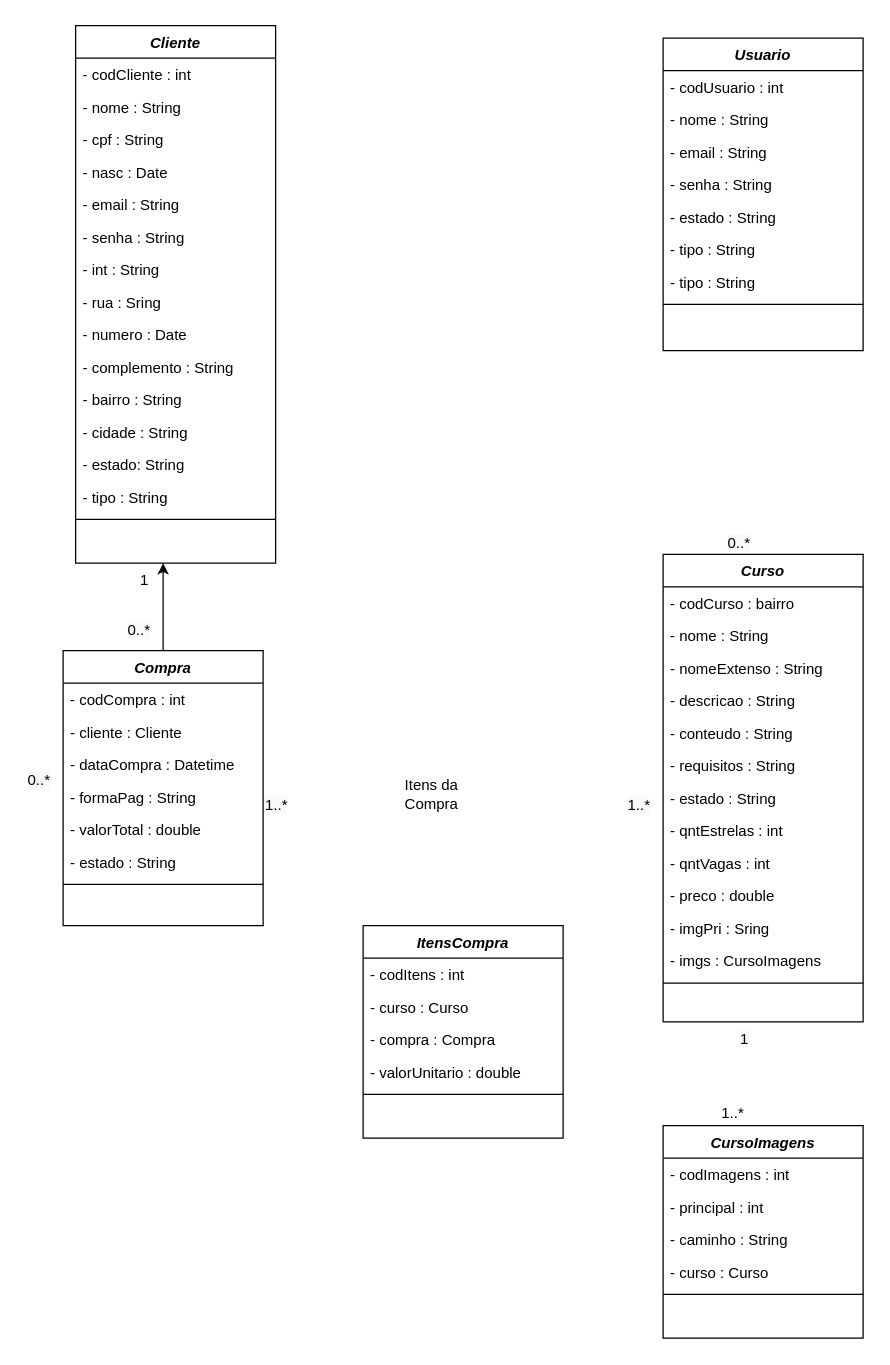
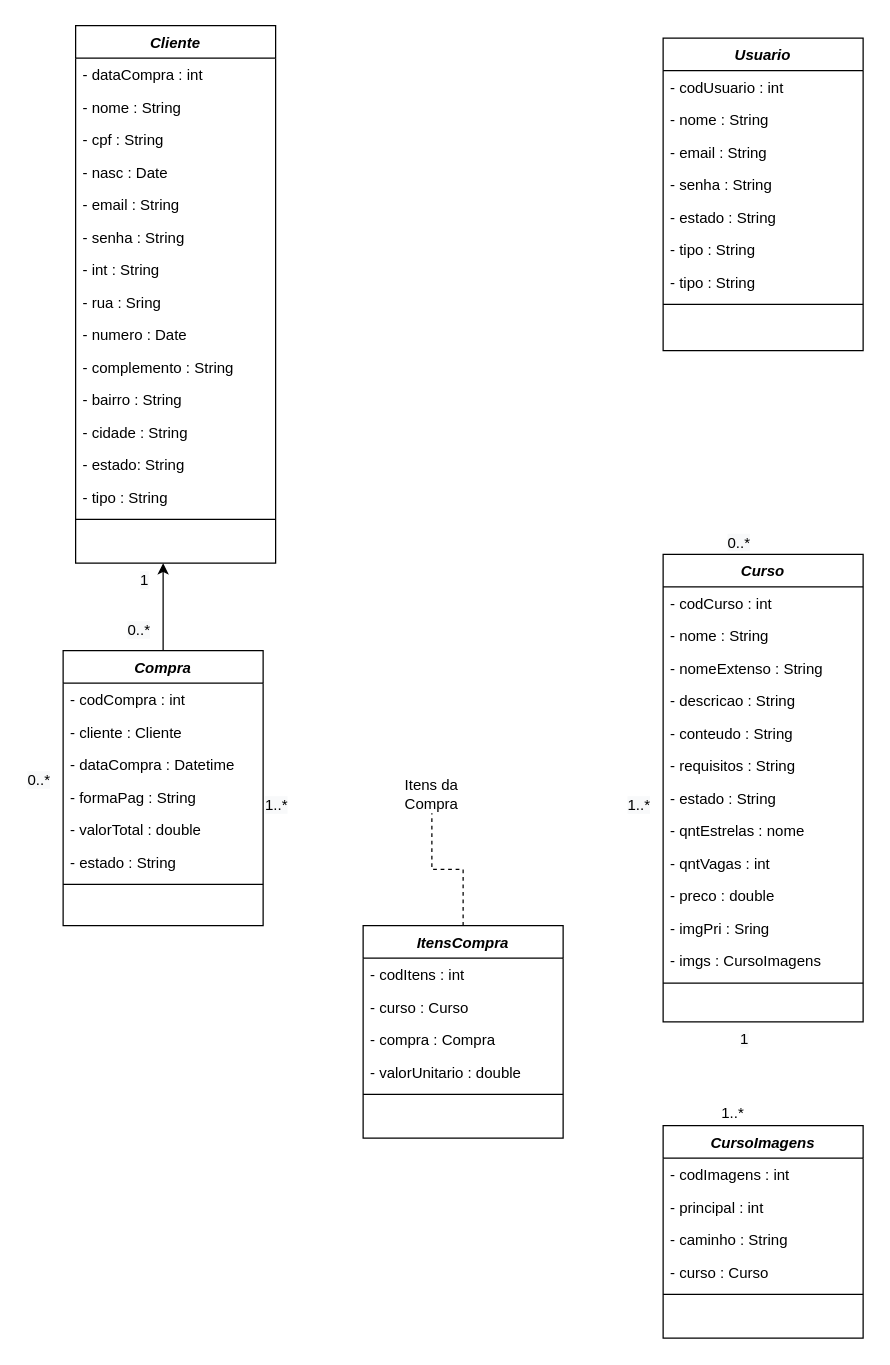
(148, 75) -> (152, 75)
(740, 604) -> (727, 604)
(742, 831) -> (748, 831)
none -> (448, 869)
